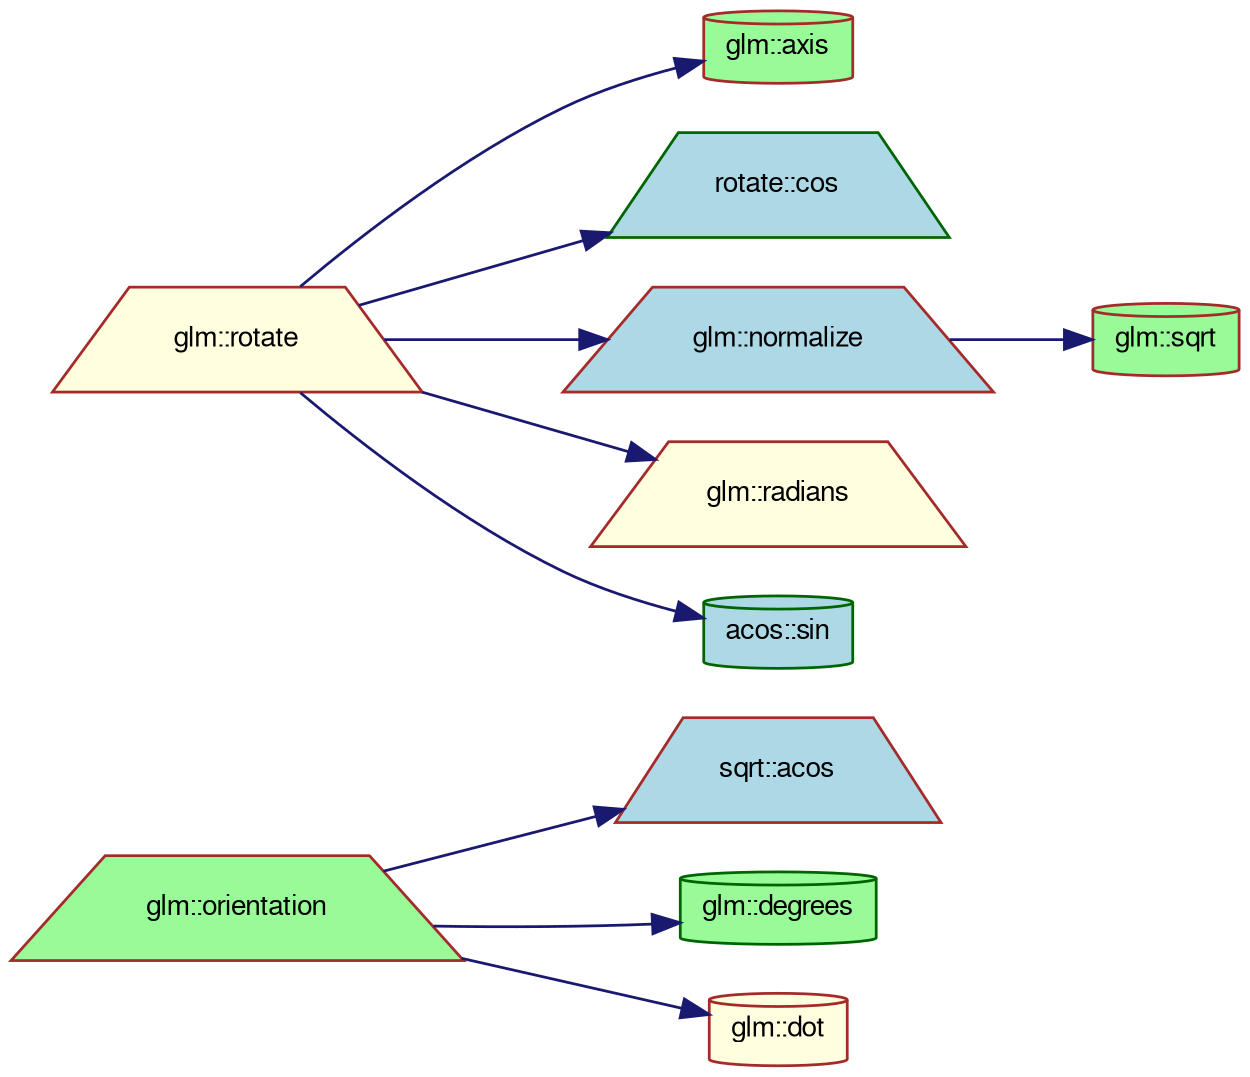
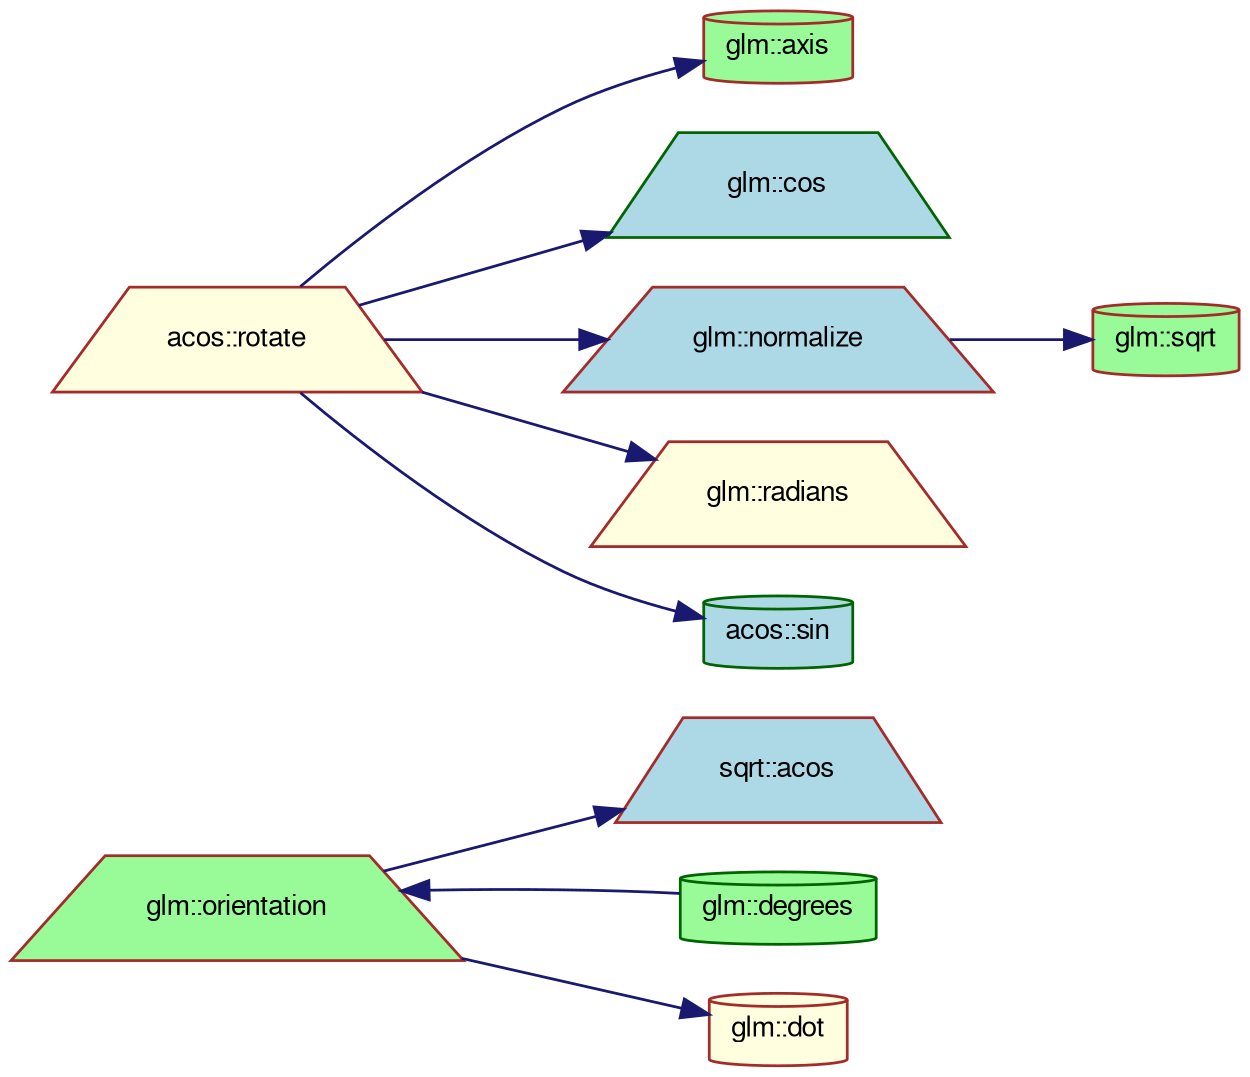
(778, 185) -> (778, 185)
(237, 340) -> (237, 340)
(543, 927) -> (555, 890)
